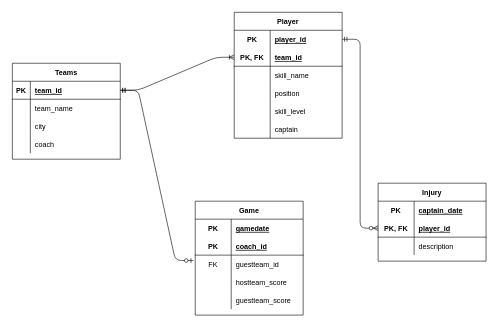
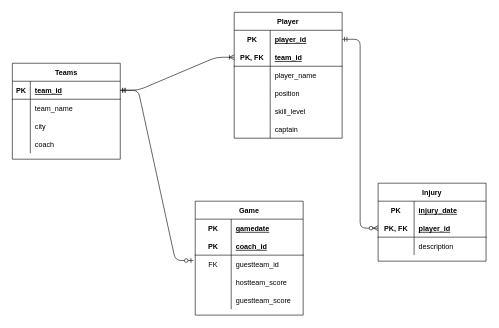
(292, 76) -> (296, 76)
(442, 211) -> (440, 211)
